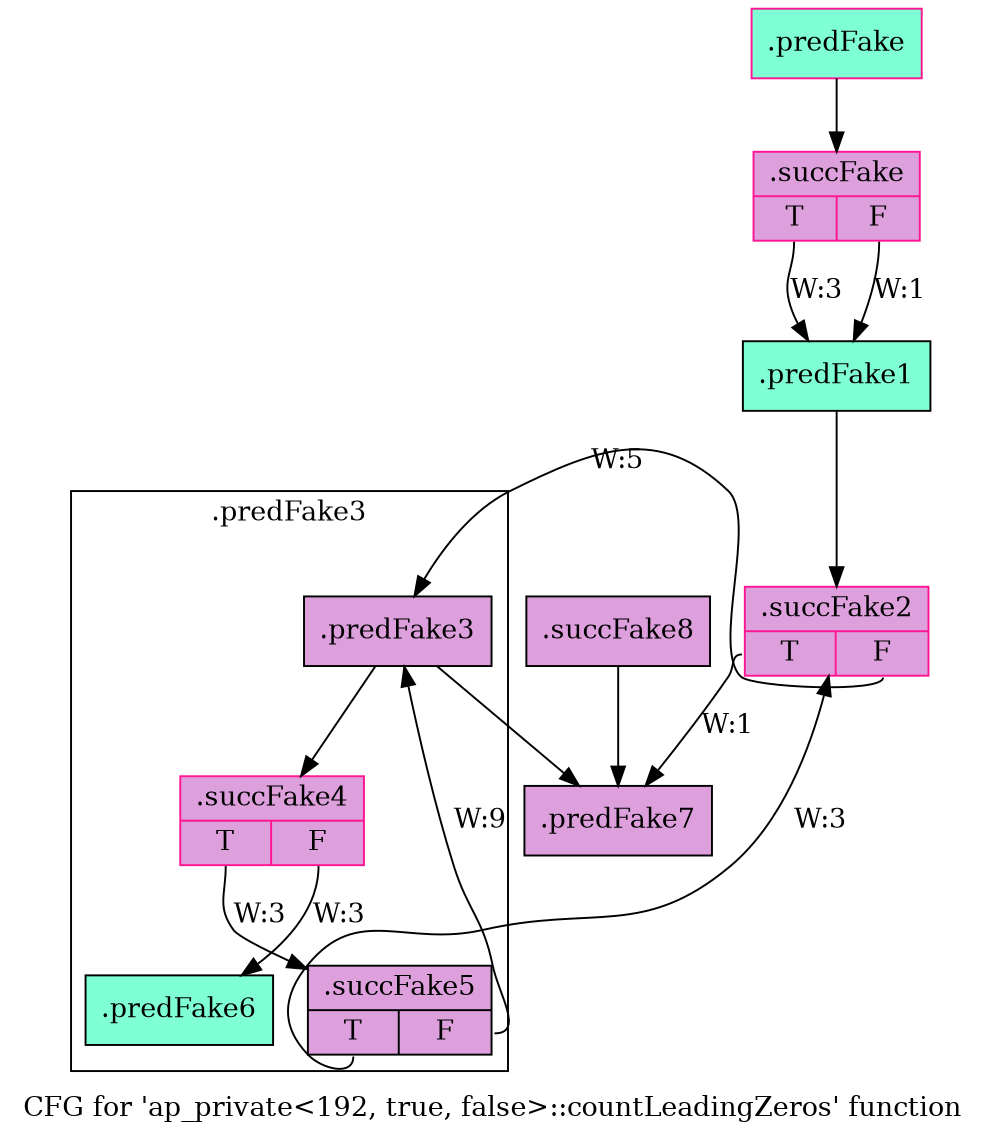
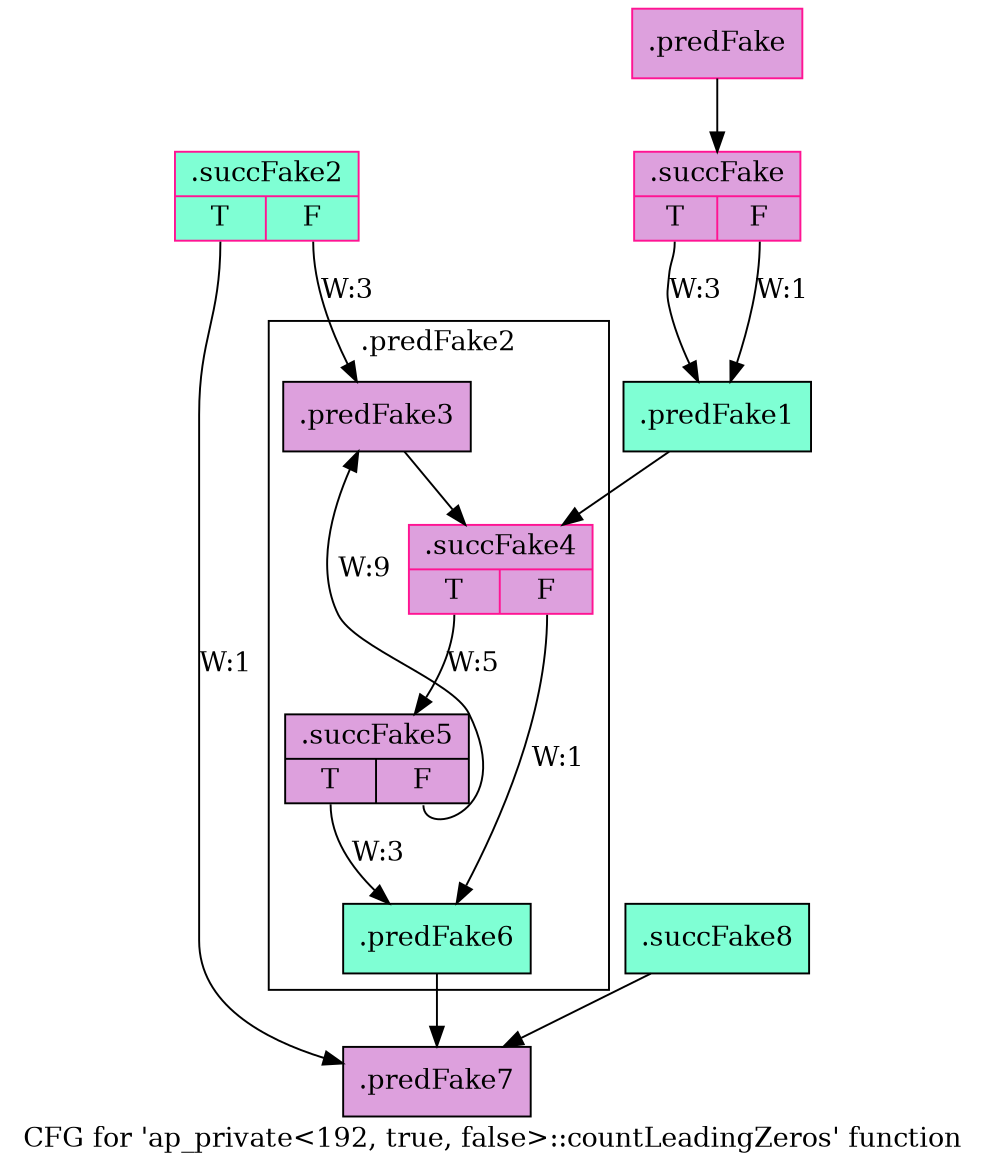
(837, 43) -> (717, 43)
(618, 461) -> (348, 291)
(837, 489) -> (624, 483)
(290, 513) -> (439, 343)
(618, 631) -> (717, 939)
(837, 631) -> (267, 196)
(494, 714) -> (437, 1003)
(261, 915) -> (474, 664)
(340, 915) -> (559, 759)
(540, 921) -> (344, 852)
